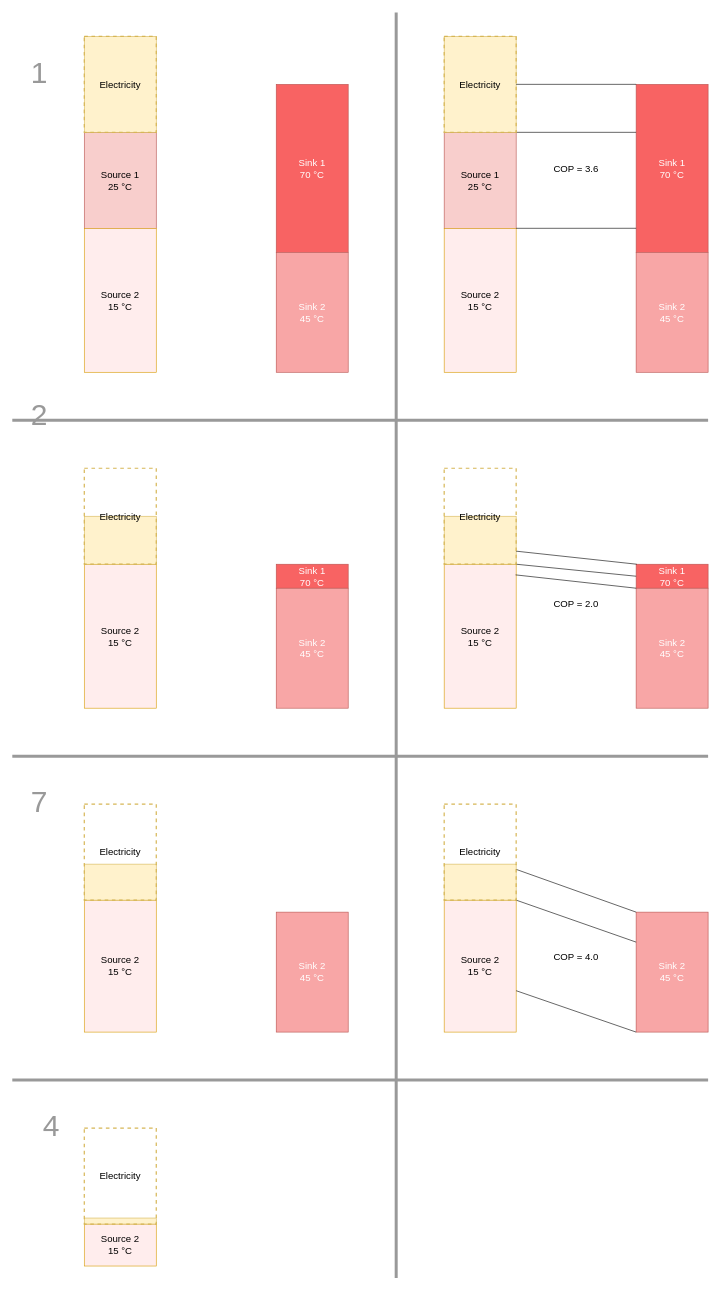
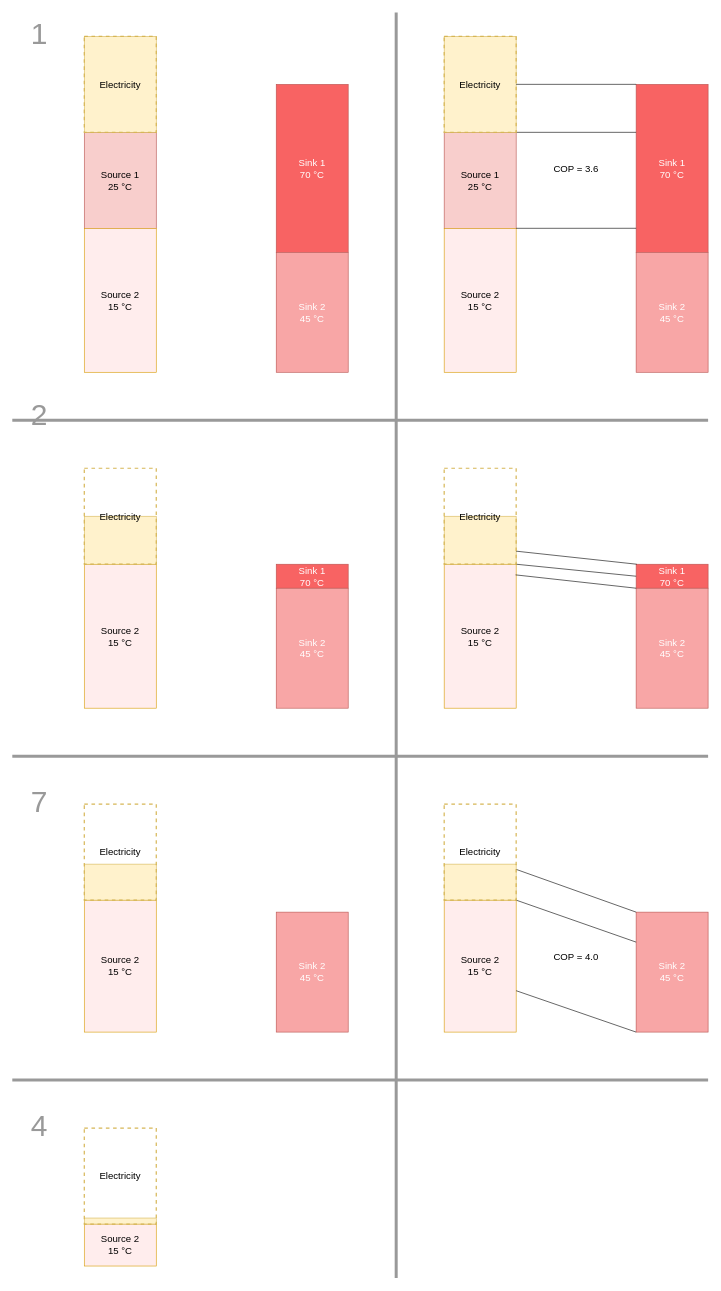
(39, 72) -> (39, 33)
(576, 603) -> none
(51, 1125) -> (39, 1125)
